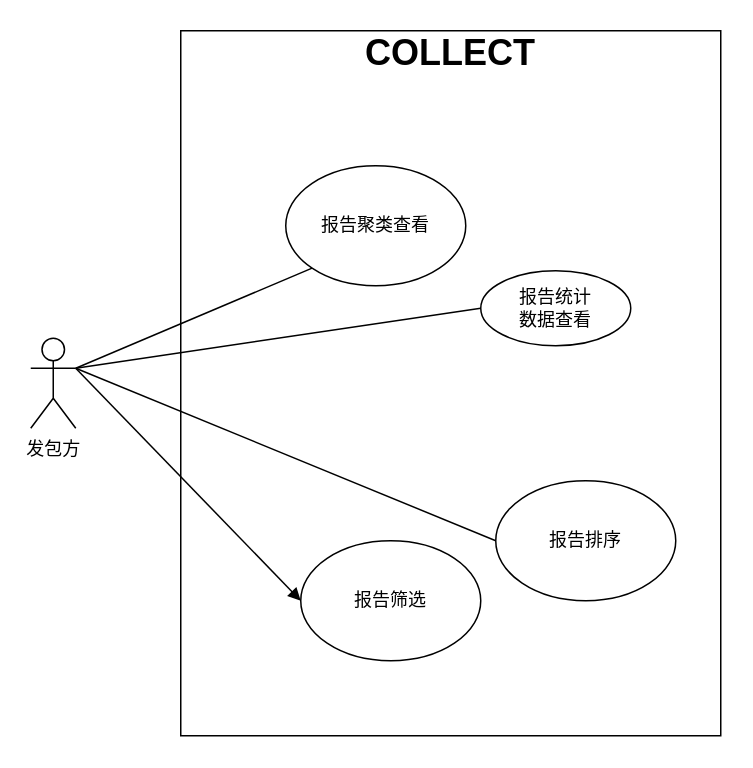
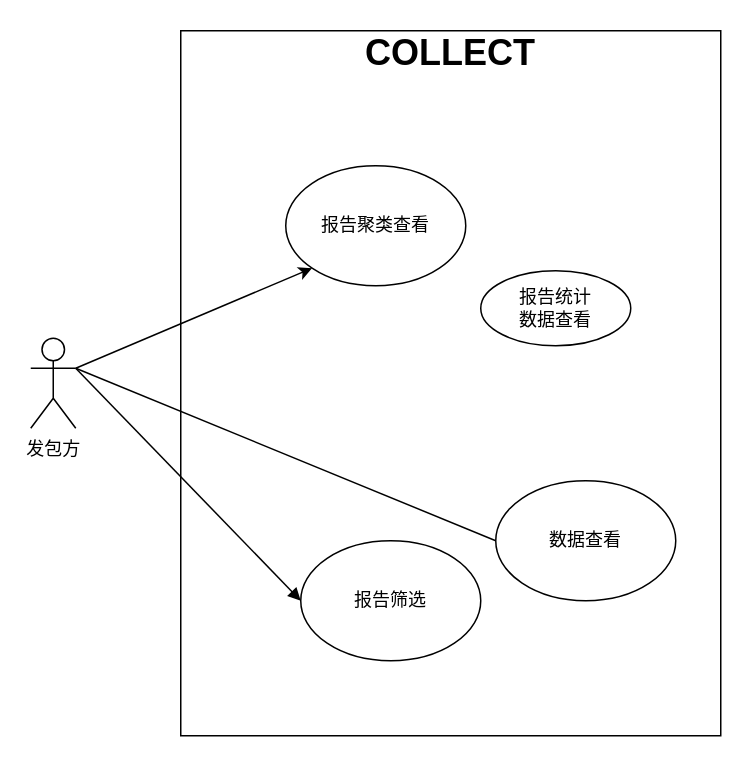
(306, 271) -> (301, 273)
(282, 338) -> none
(586, 541) -> (586, 541)
